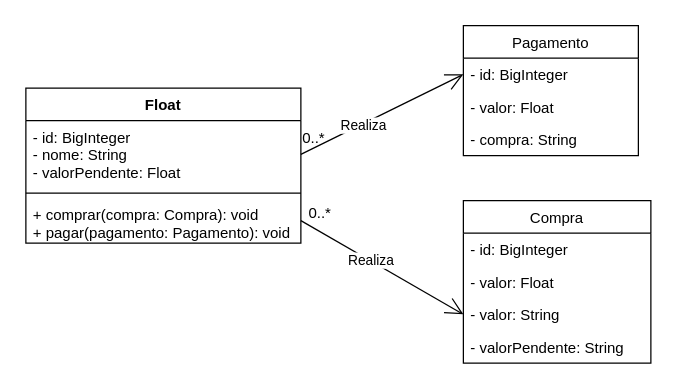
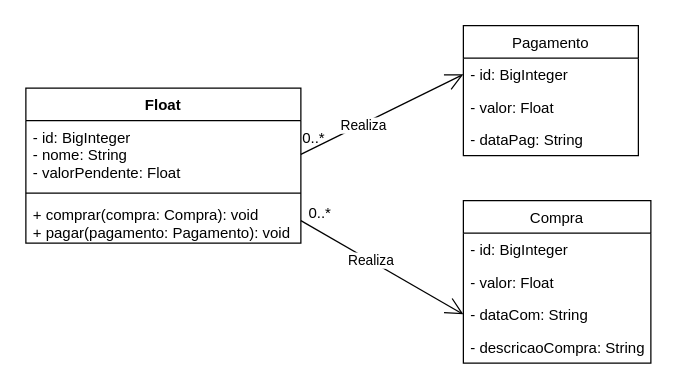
(529, 140) -> (534, 140)
(523, 315) -> (534, 315)
(557, 348) -> (565, 348)
